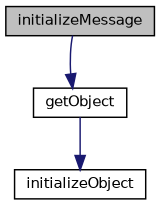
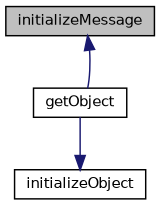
(70, 55) -> (90, 69)
